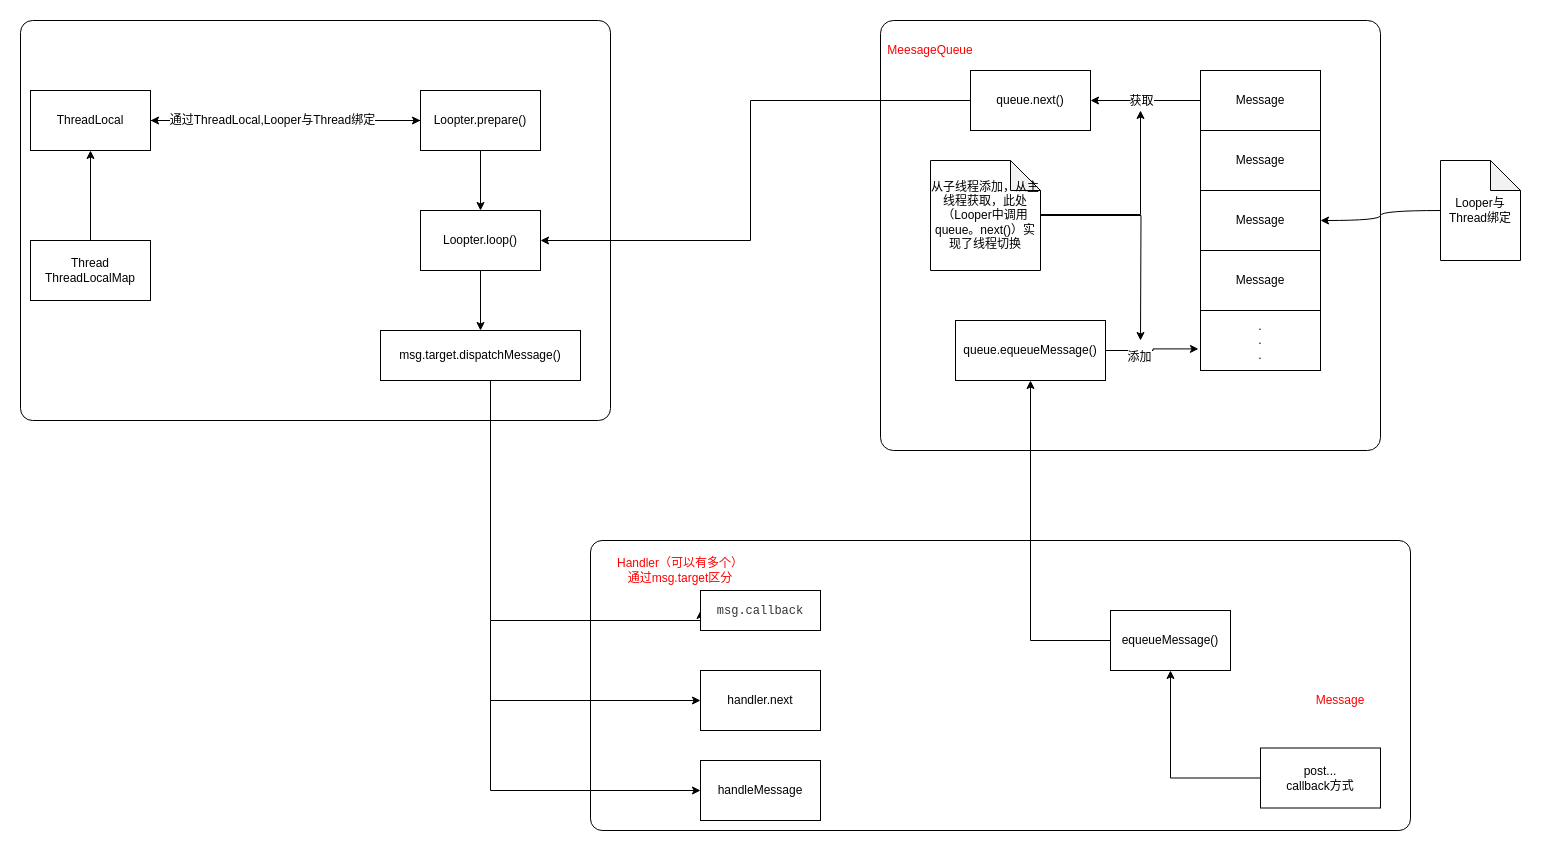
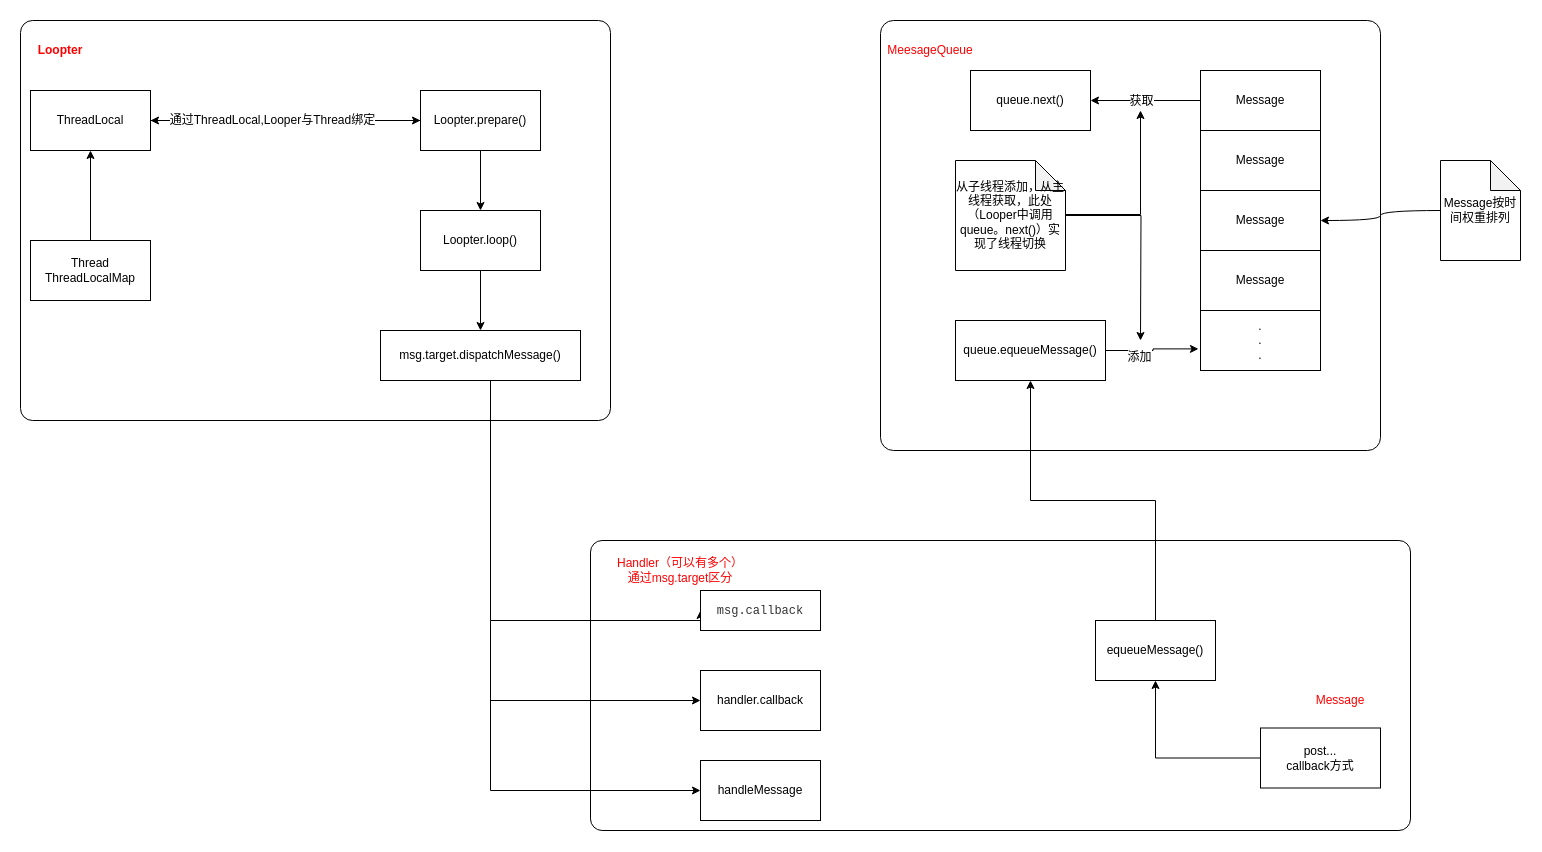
none -> (61, 51)
(751, 162) -> none
(1481, 211) -> (1481, 211)
(986, 216) -> (1011, 216)
(1171, 641) -> (1156, 651)
(761, 701) -> (761, 701)
(1321, 778) -> (1321, 758)
